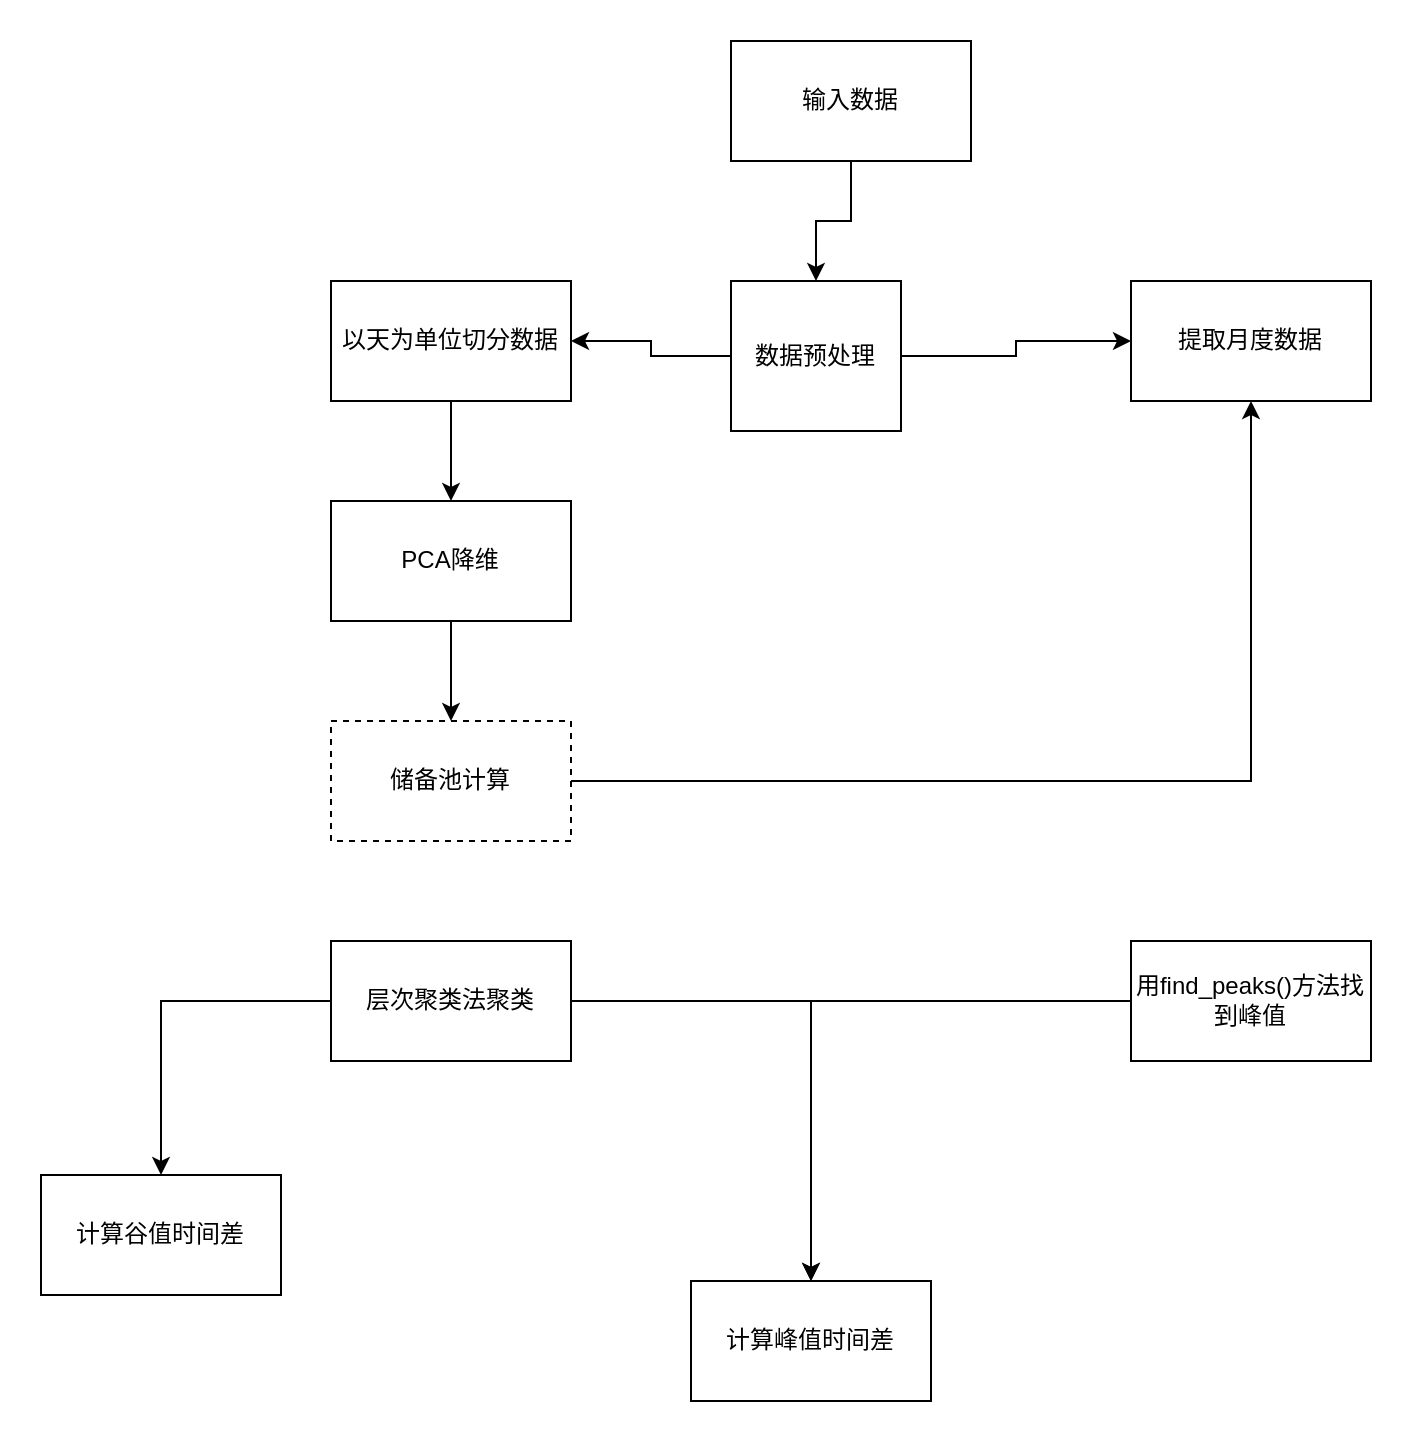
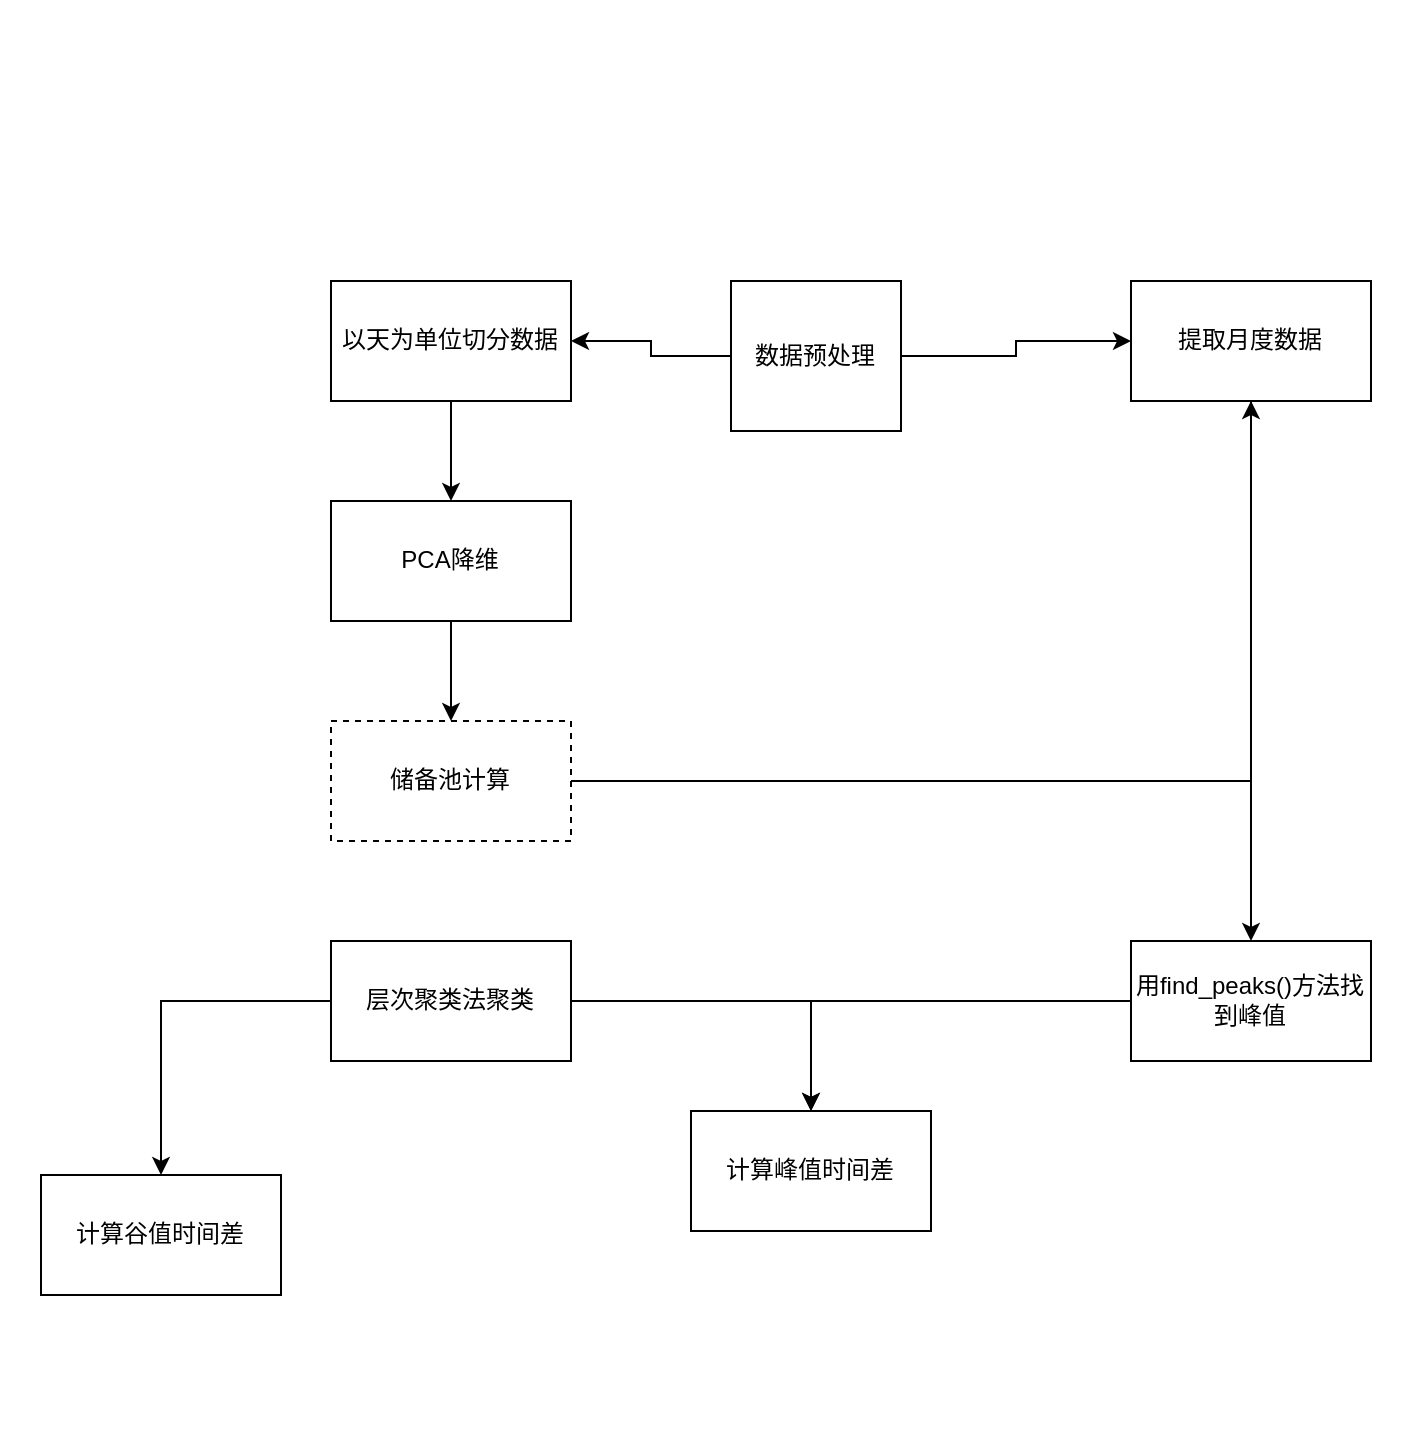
(851, 101) -> none
(840, 221) -> none
none -> (1251, 856)
(811, 1341) -> (811, 1171)
